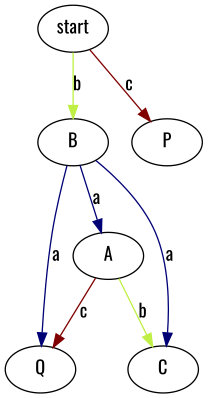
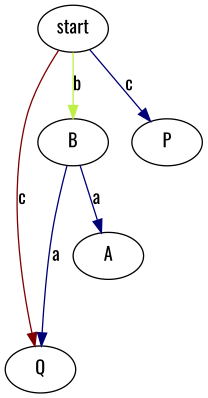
(116, 81) -> (116, 81)
(78, 307) -> (18, 188)
(163, 369) -> none
